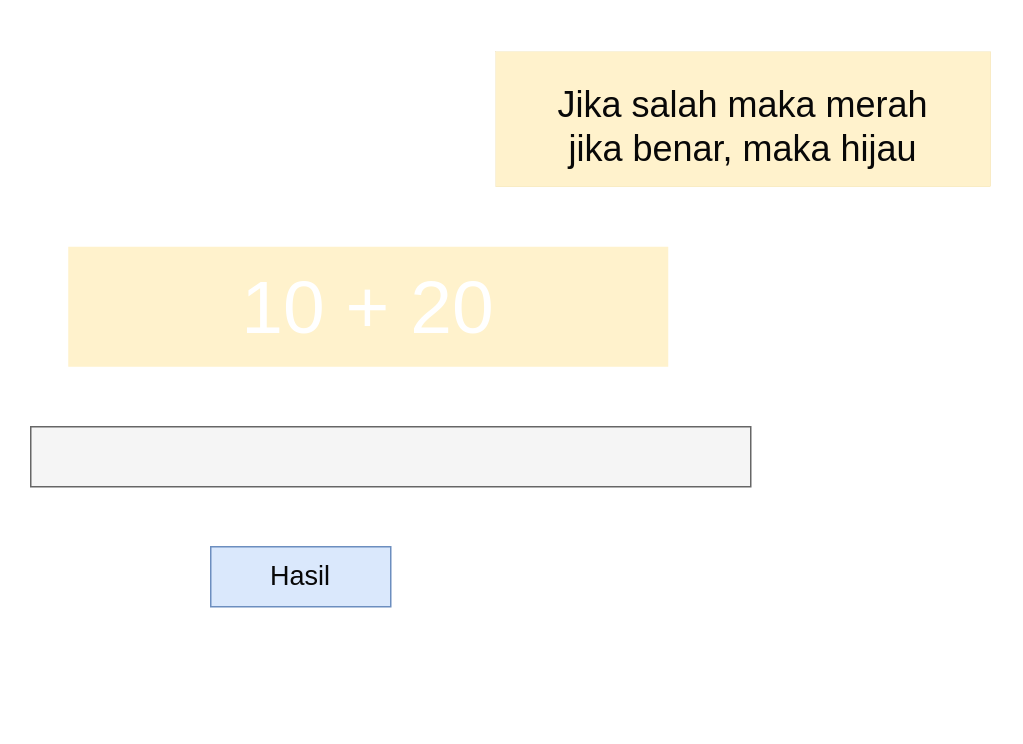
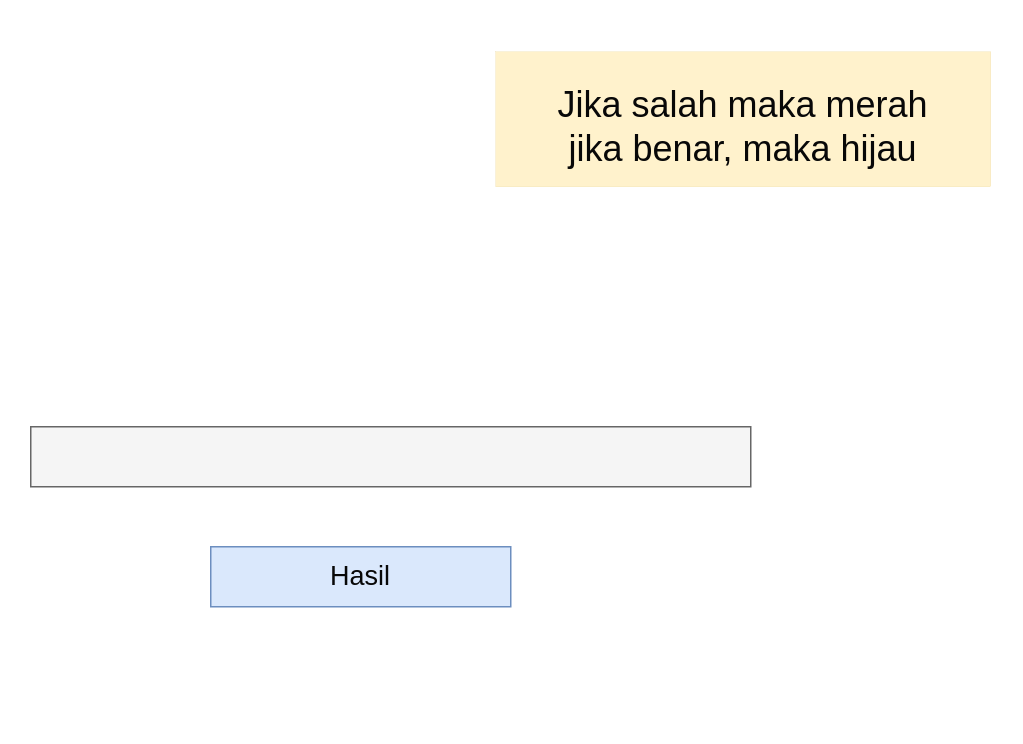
(368, 307) -> (368, 307)
(301, 577) -> (361, 577)
